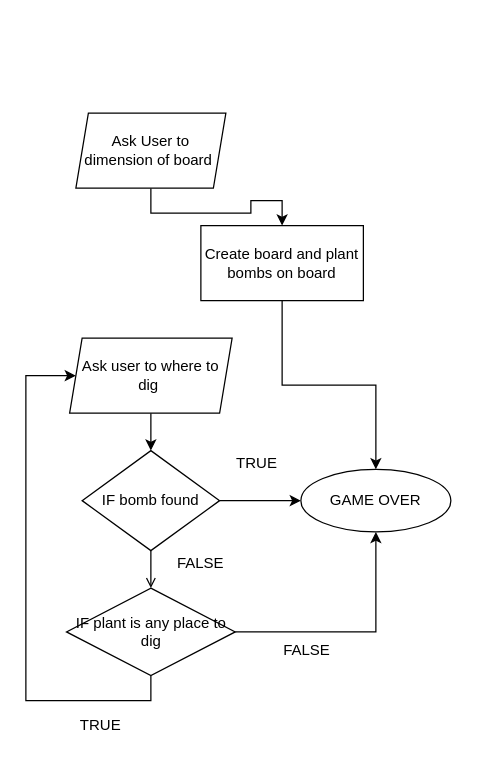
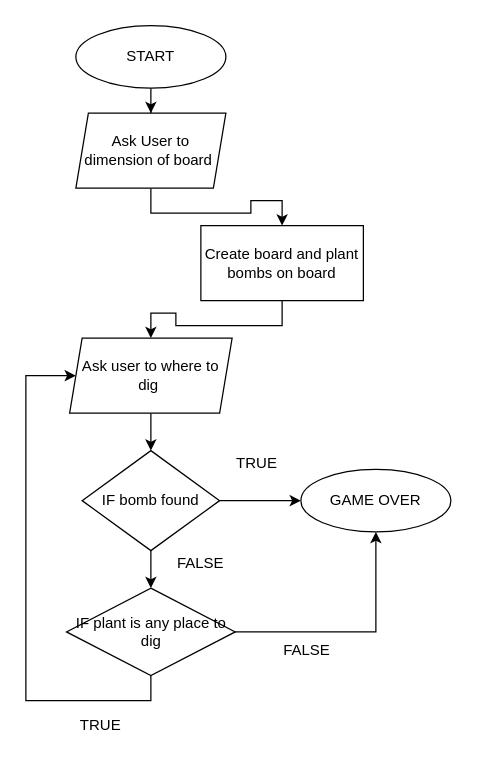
none -> (151, 57)
none -> (151, 105)
(335, 385) -> (204, 326)
(151, 580) -> (151, 578)
